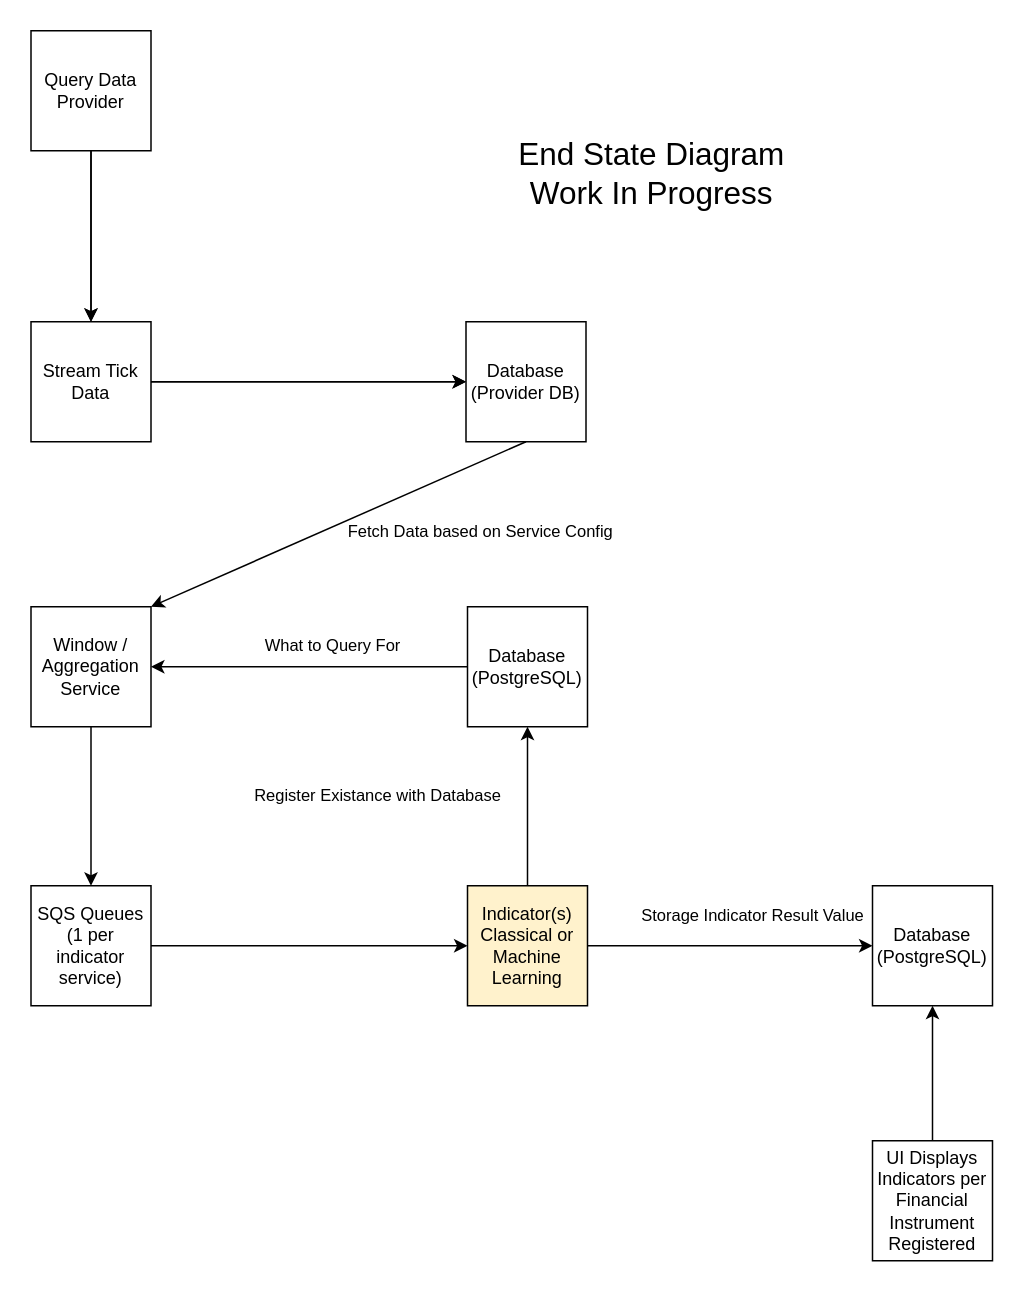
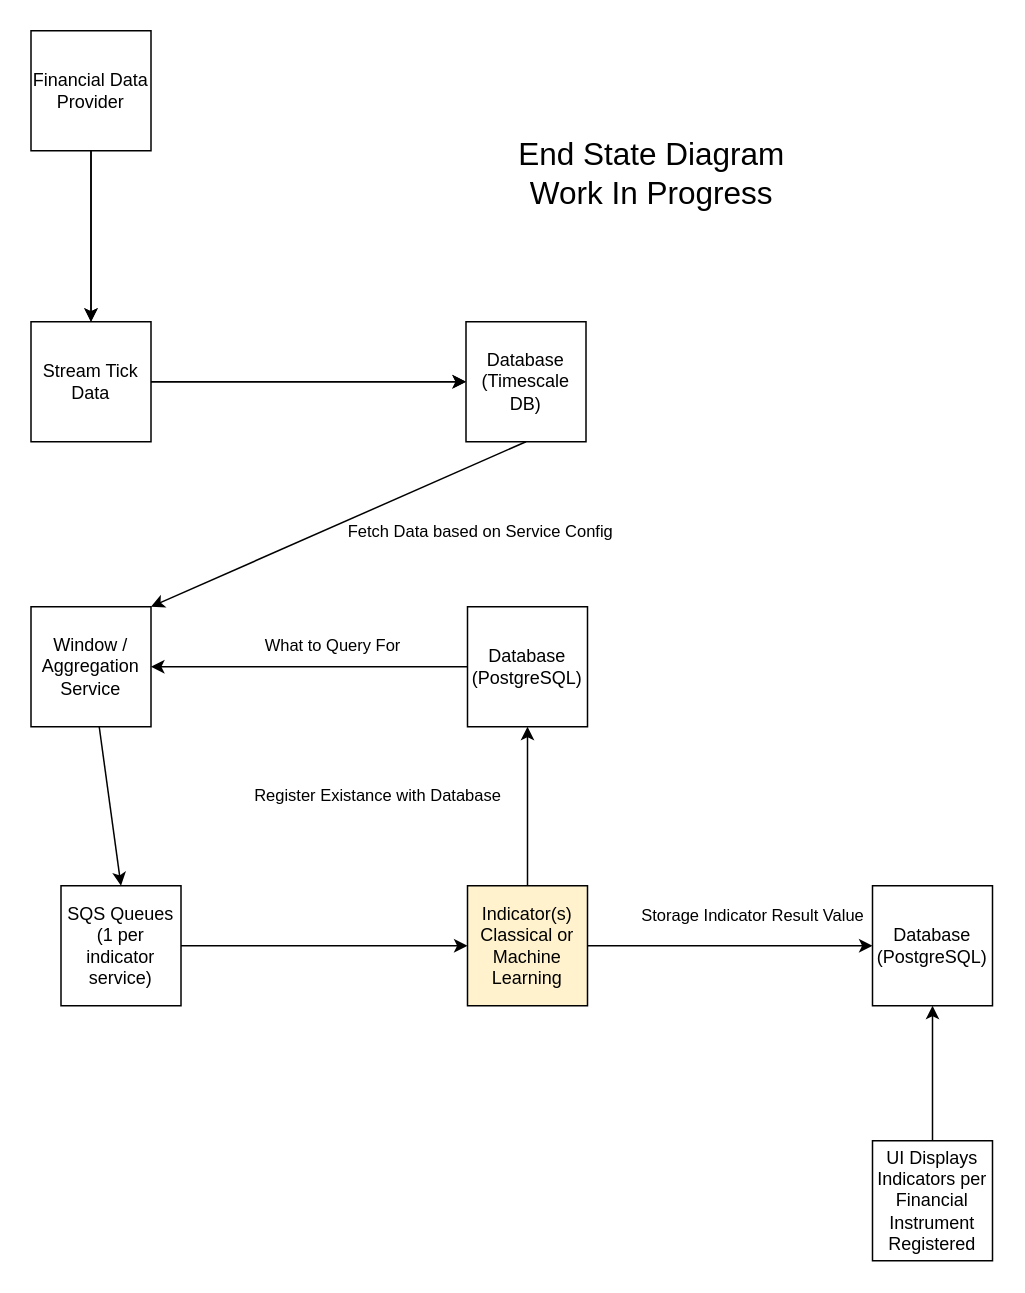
(91, 91) -> (91, 91)
(526, 382) -> (526, 382)
(91, 946) -> (121, 946)
